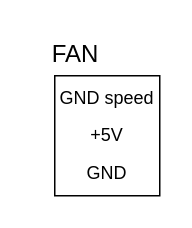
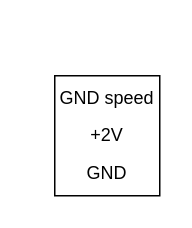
(76, 53) -> none
(107, 136) -> (107, 136)
